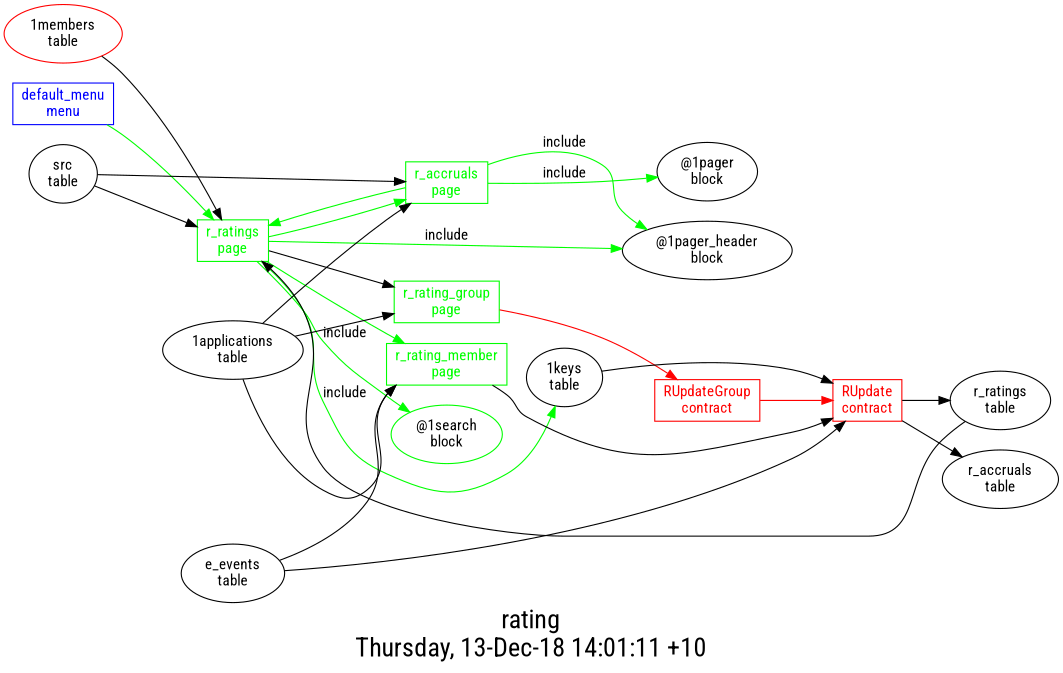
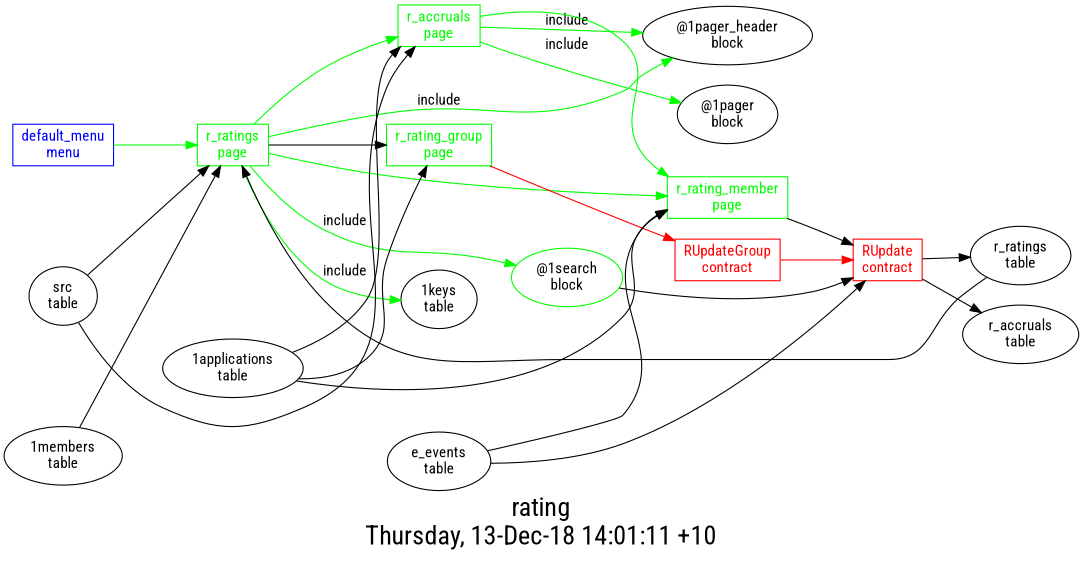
(63, 34) -> (63, 456)
(342, 204) -> (620, 39)
(713, 363) -> (732, 299)
